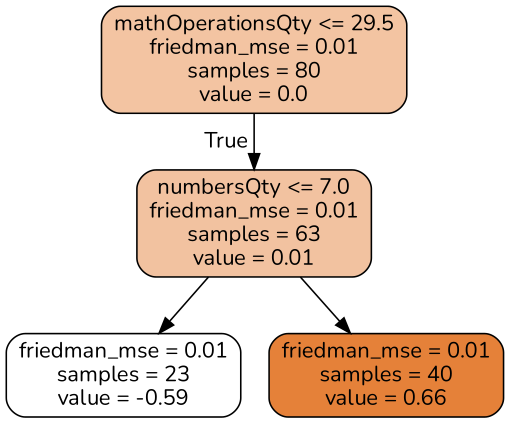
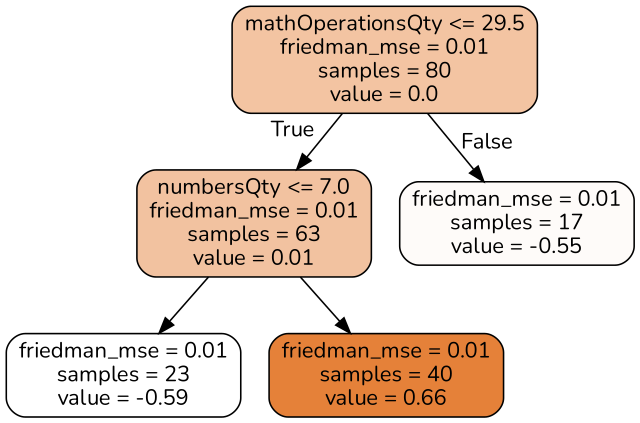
none -> (517, 223)
